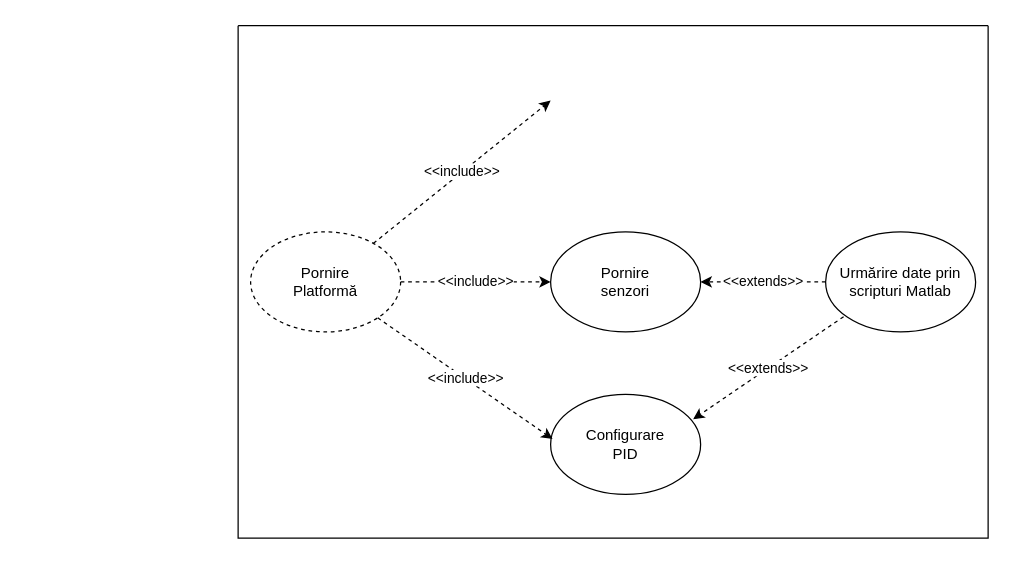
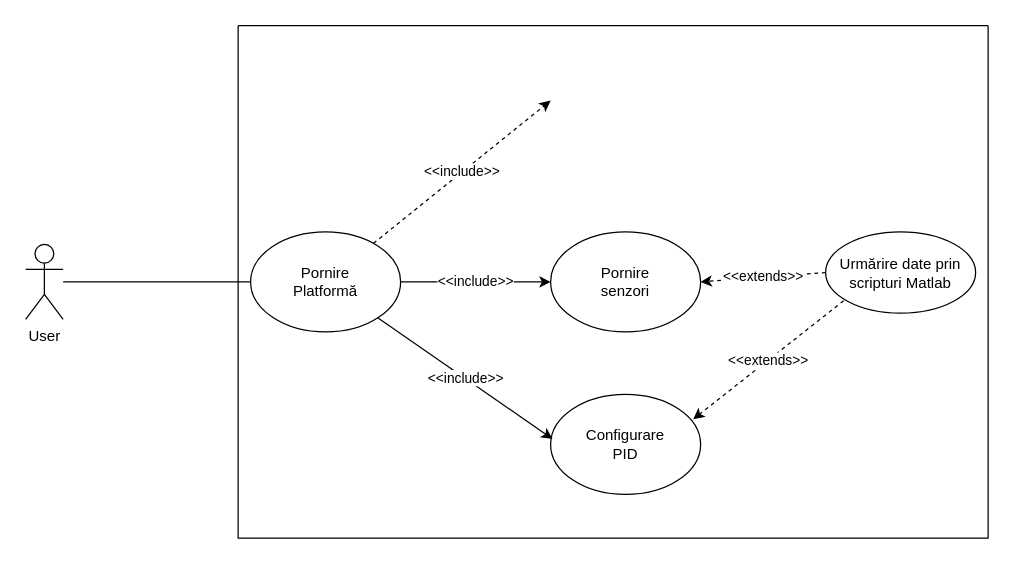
none -> (44, 282)
none -> (156, 282)
(326, 282) -> (326, 282)
(419, 282) -> (419, 282)
(901, 282) -> (901, 273)
(415, 344) -> (415, 344)
